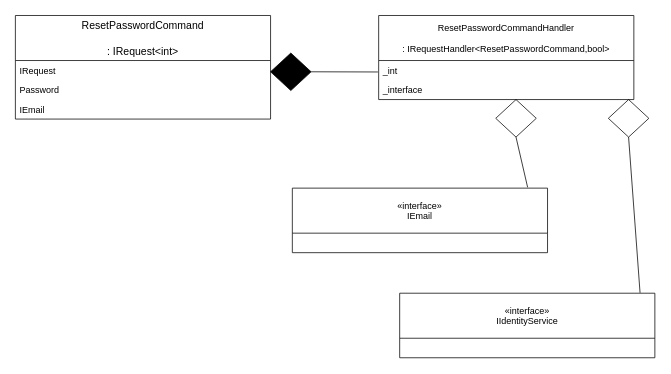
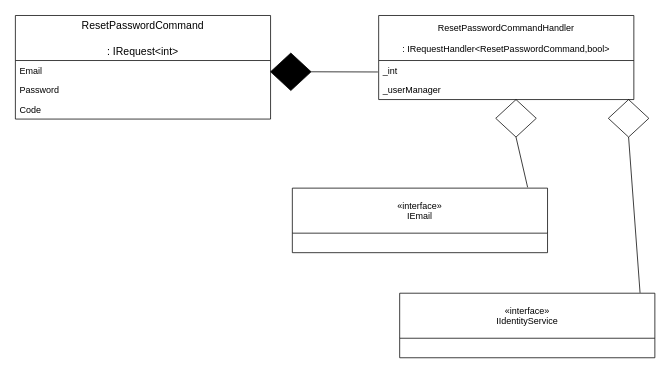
(40, 71) -> (30, 71)
(407, 90) -> (413, 90)
(32, 110) -> (30, 110)
